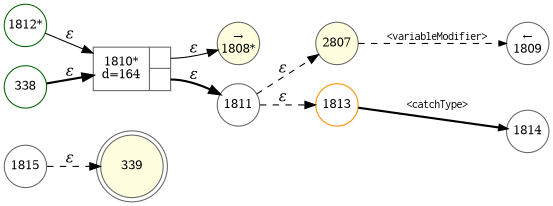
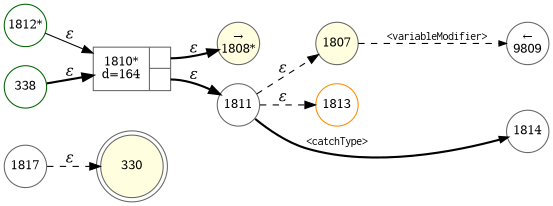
(337, 43) -> (337, 43)
(528, 43) -> (528, 43)
(189, 57) -> (189, 57)
(429, 118) -> (374, 157)
(25, 166) -> (25, 166)
(132, 166) -> (132, 166)
